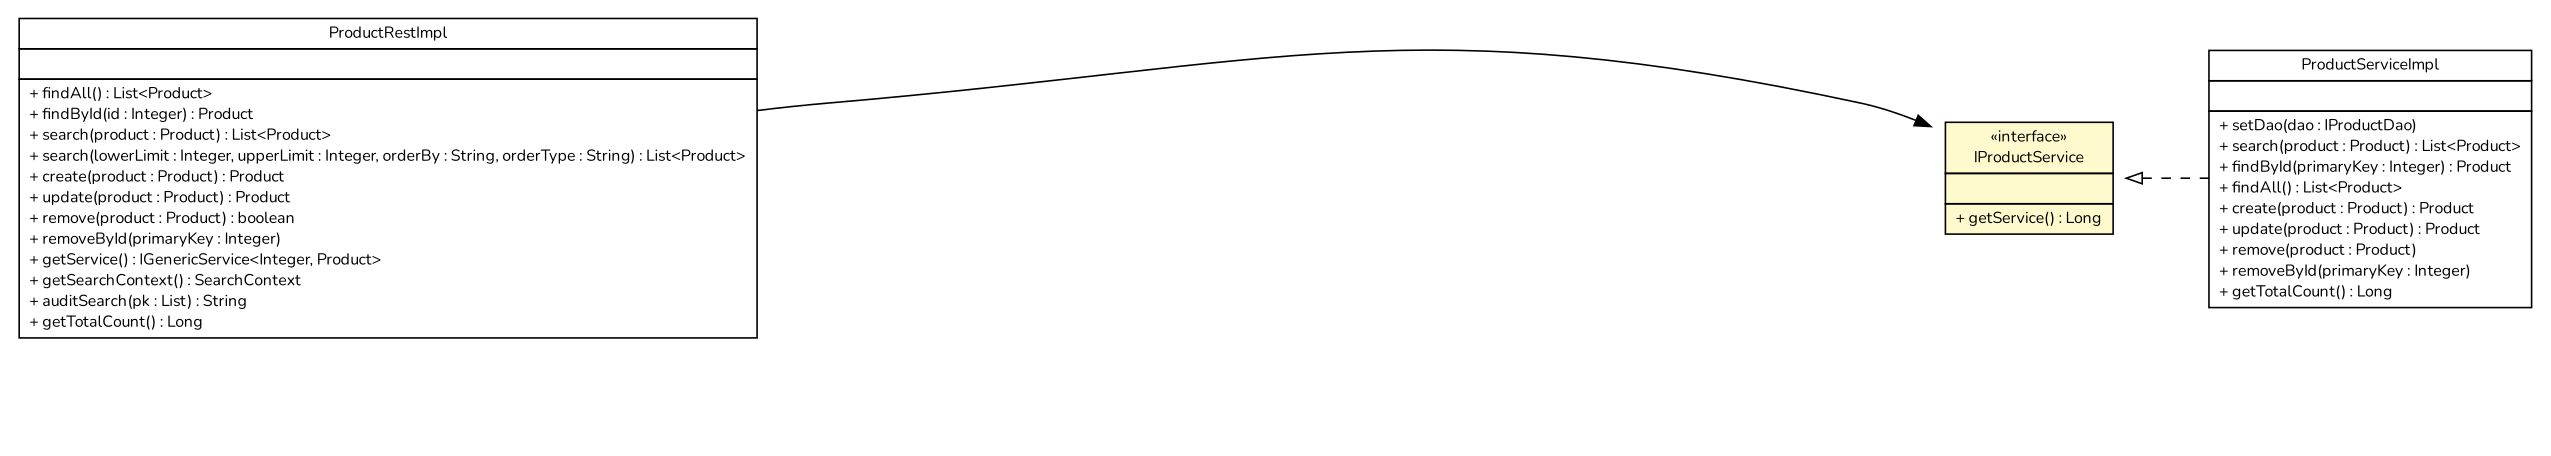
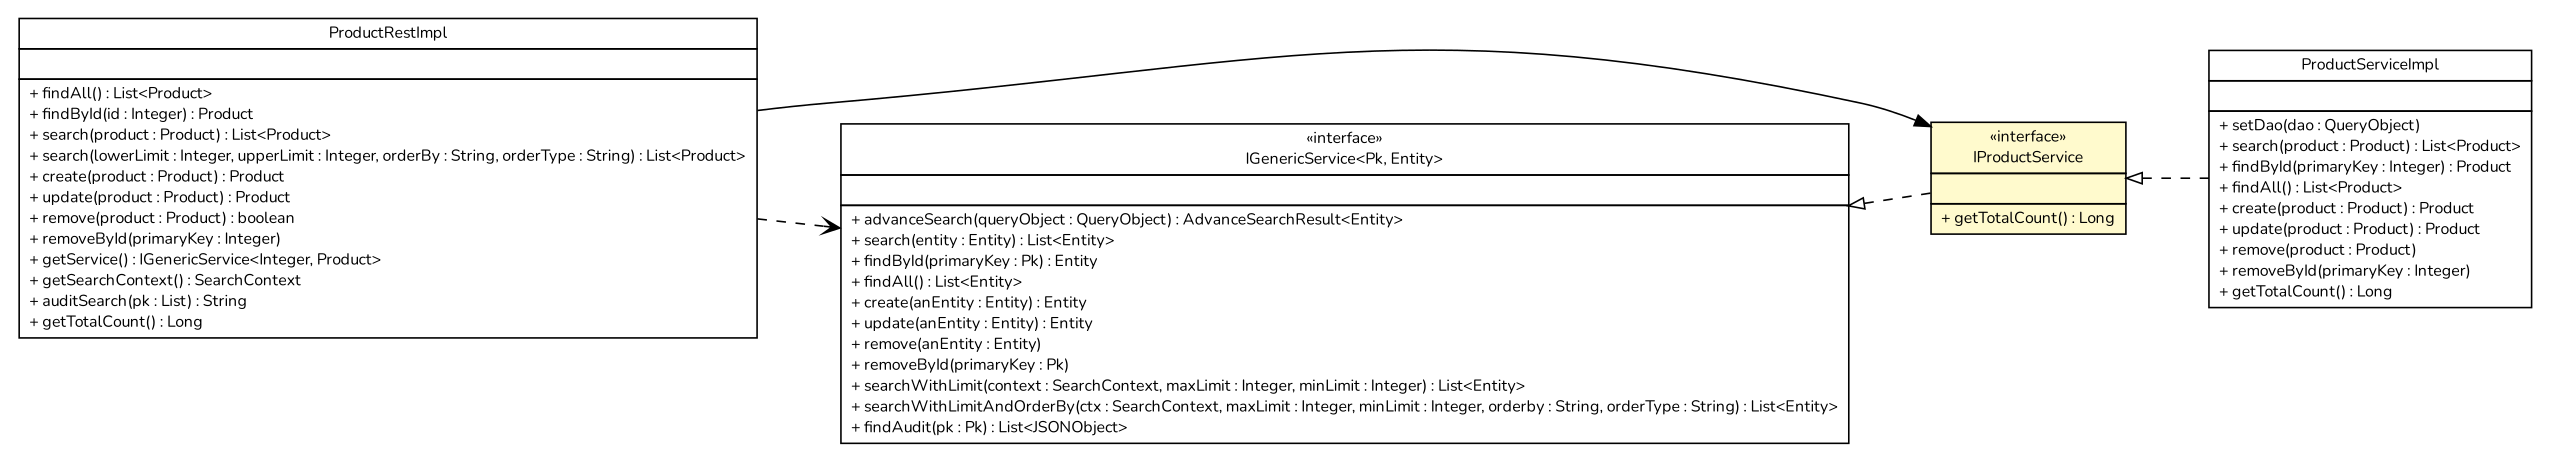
(2318, 125) -> (2320, 125)
(2029, 218) -> (2028, 218)
none -> (1344, 284)
